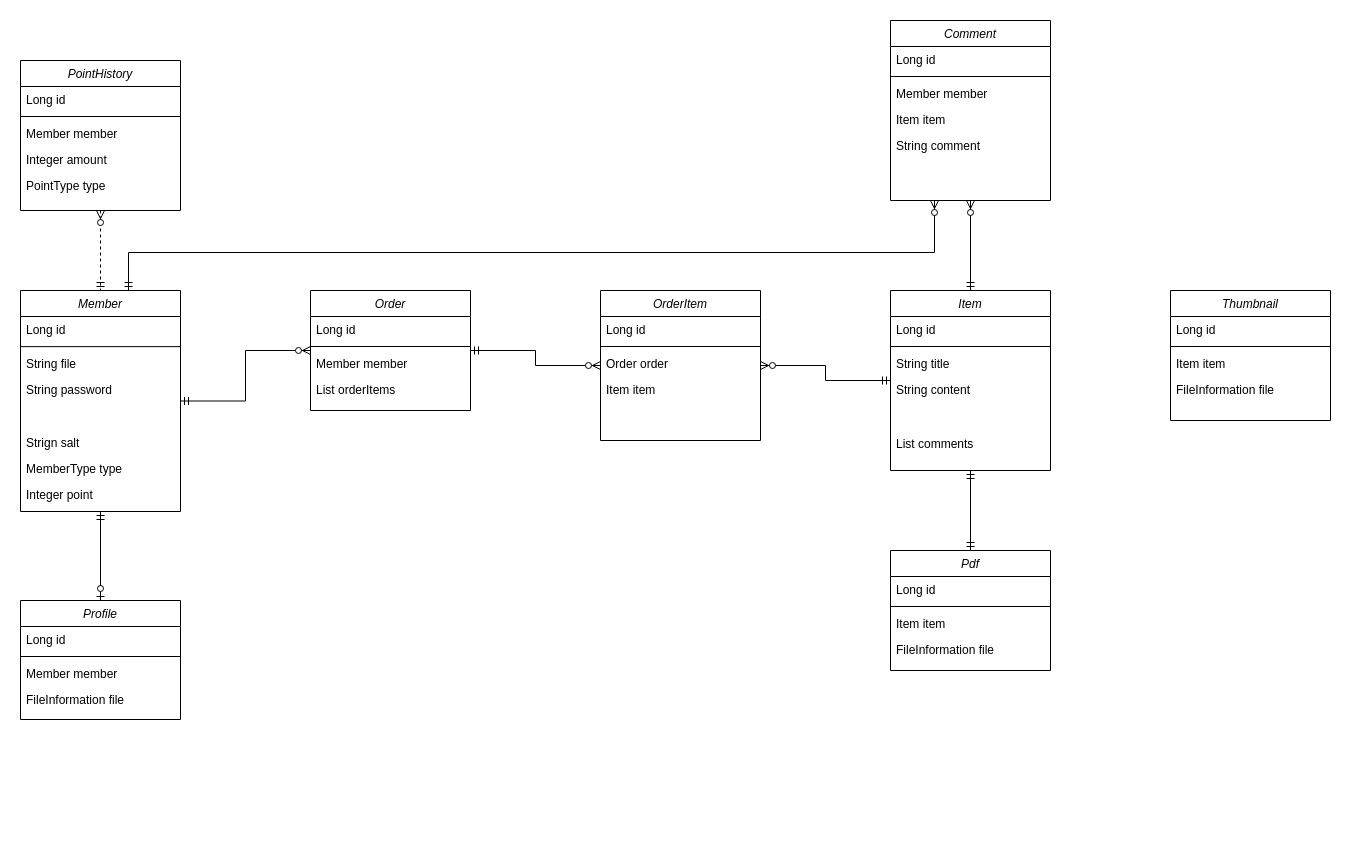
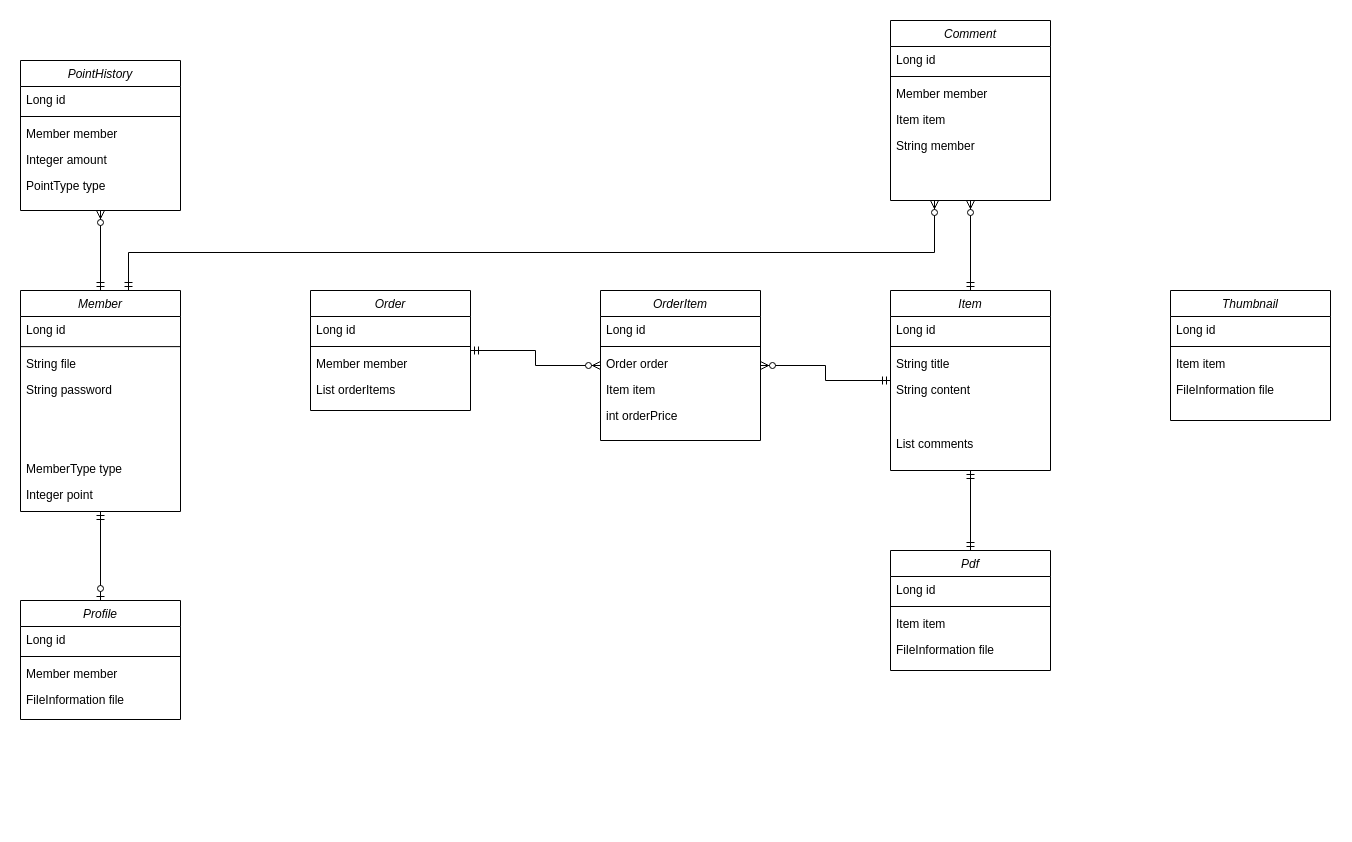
(940, 146) -> (937, 146)
(101, 251) -> (101, 251)
(246, 377) -> none
none -> (681, 416)
(101, 442) -> none
